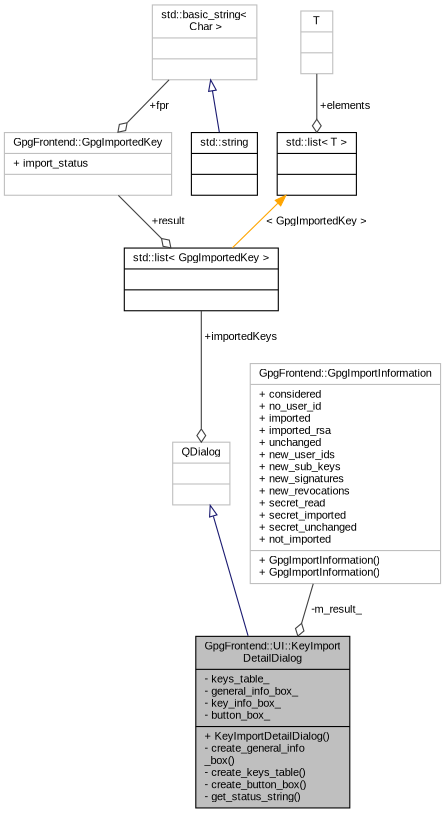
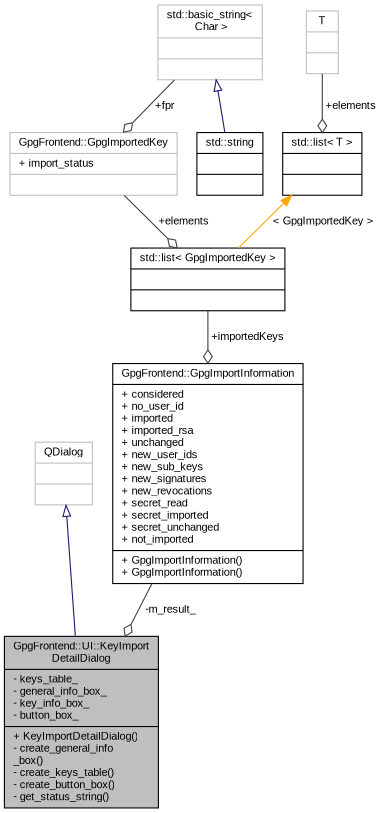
(167, 222) -> (182, 222)
(201, 370) -> (208, 330)
(345, 474) -> (208, 474)
